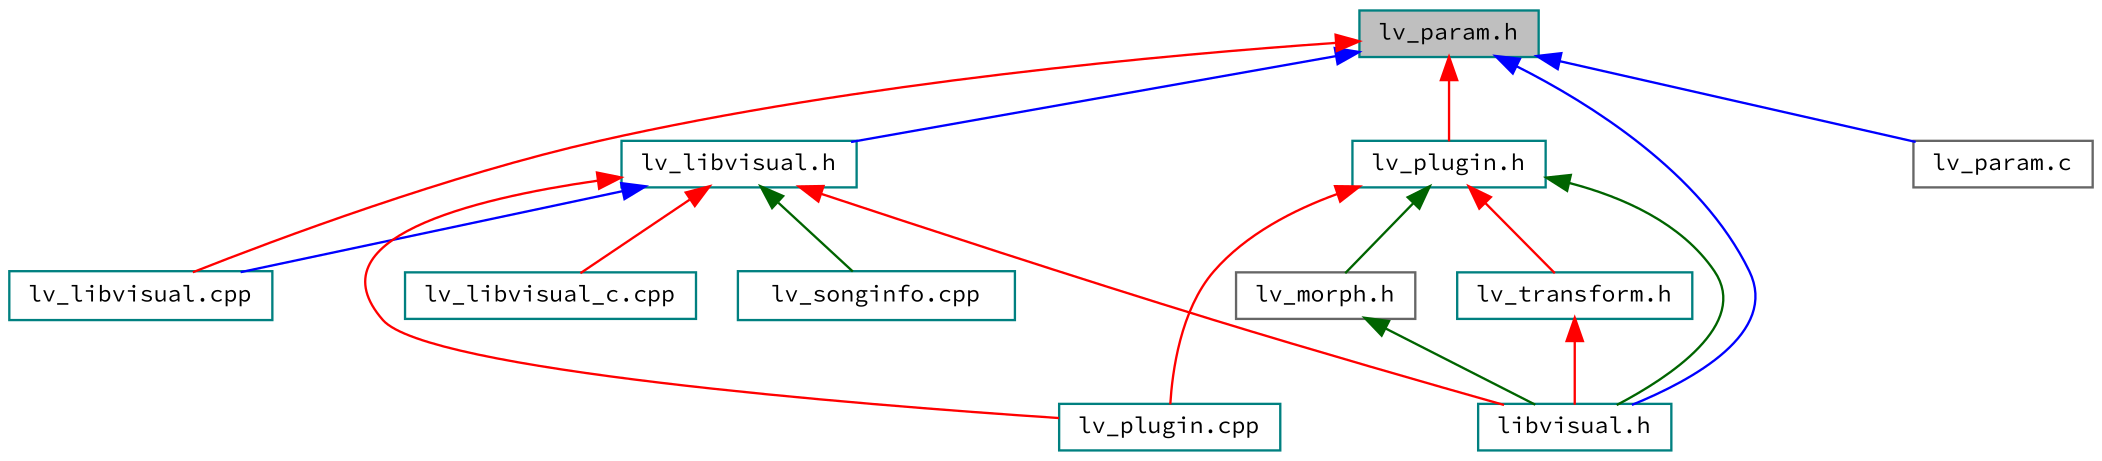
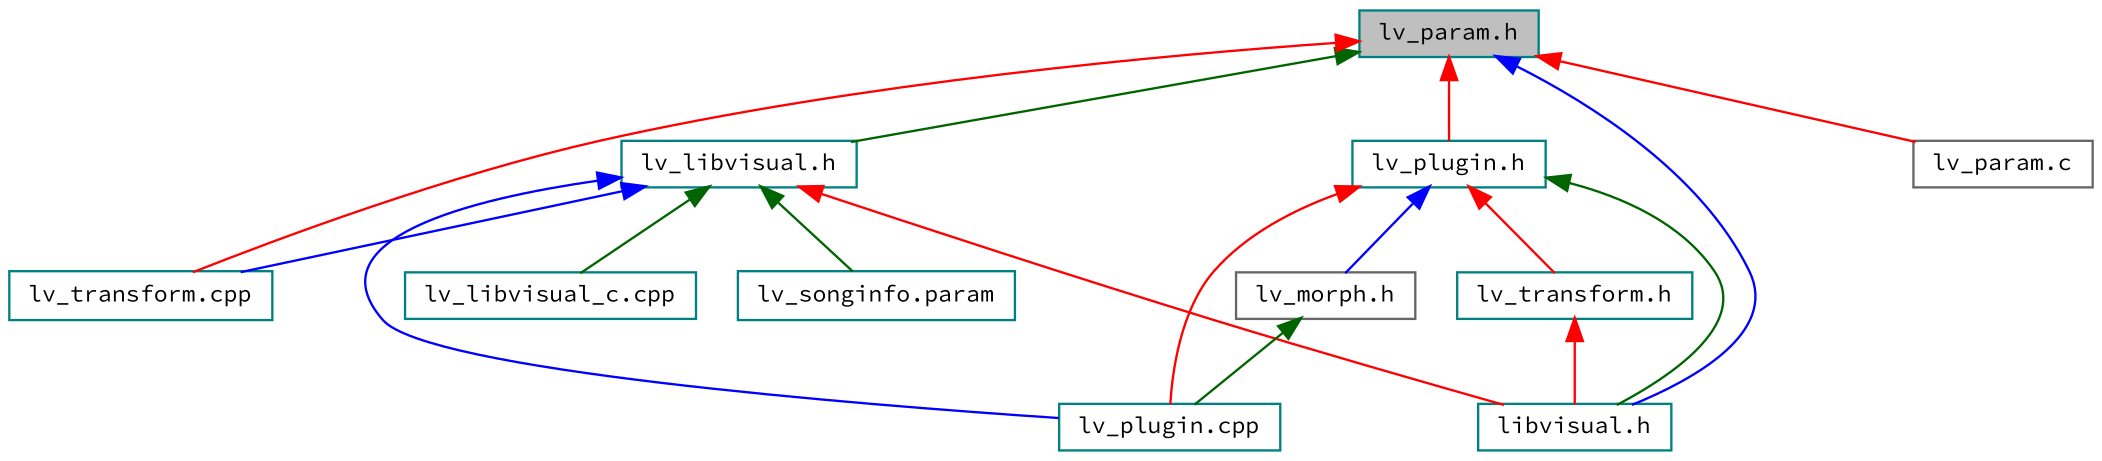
(1094, 99) -> (1094, 99)
(1738, 102) -> (1738, 102)
(635, 236) -> (635, 236)
(1379, 238) -> (1379, 238)
(141, 296) -> (141, 296)
(876, 296) -> (876, 296)
(1461, 367) -> (1239, 369)
(564, 370) -> (564, 370)
